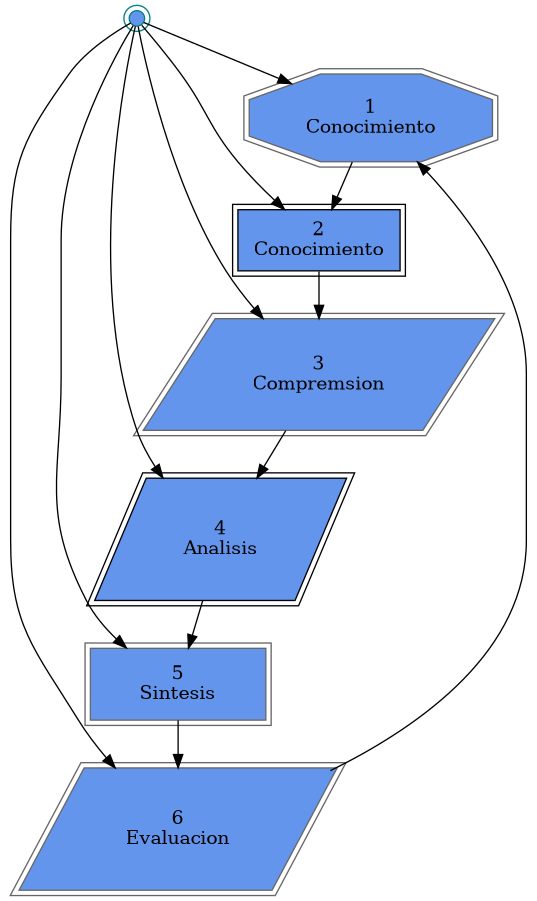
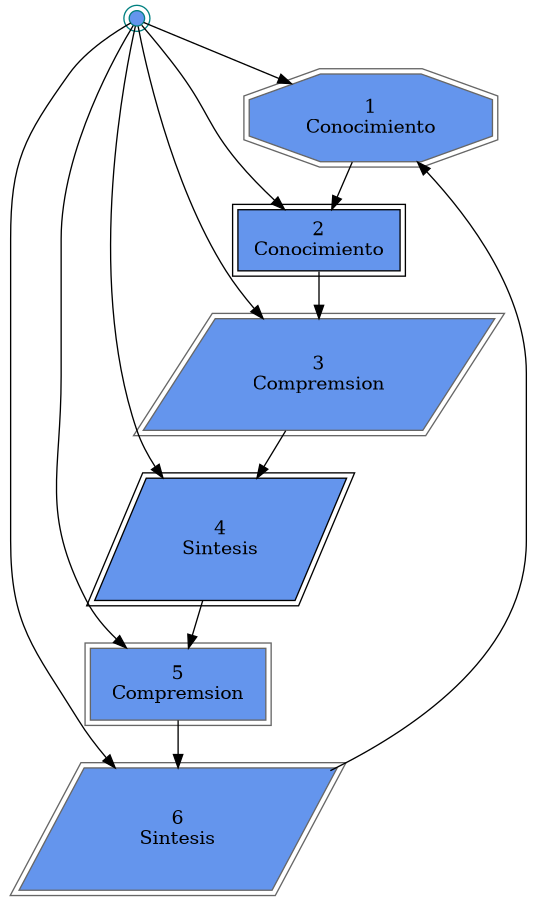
(221, 539) -> (221, 539)
(178, 684) -> (178, 684)
(178, 829) -> (178, 829)
